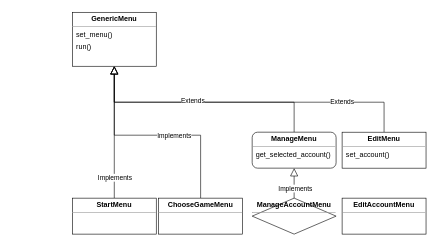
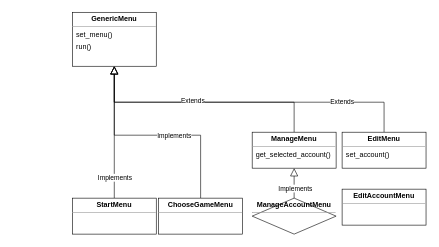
(294, 150) -> (294, 150)
(384, 216) -> (384, 207)
